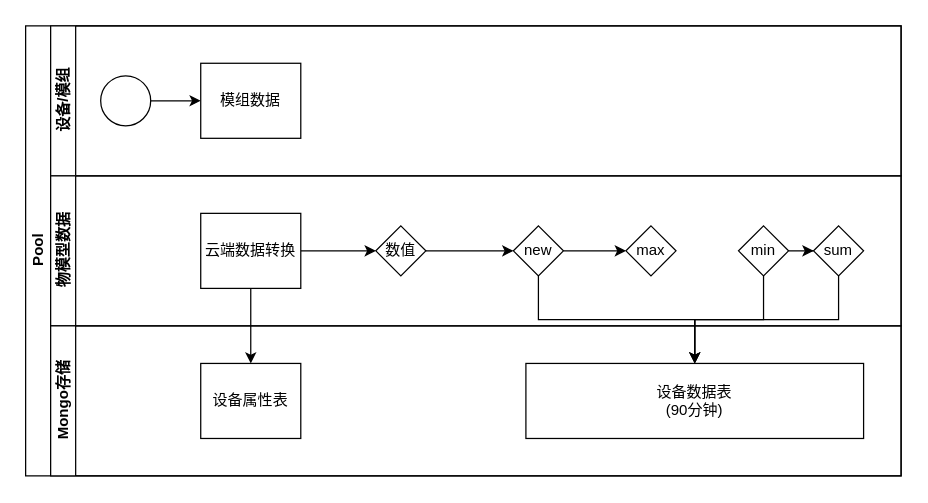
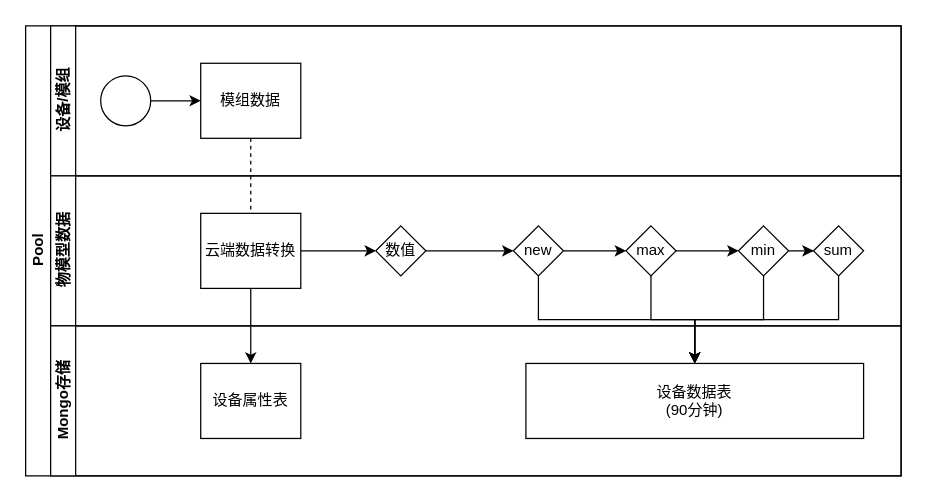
none -> (251, 172)
none -> (703, 251)
none -> (651, 296)
